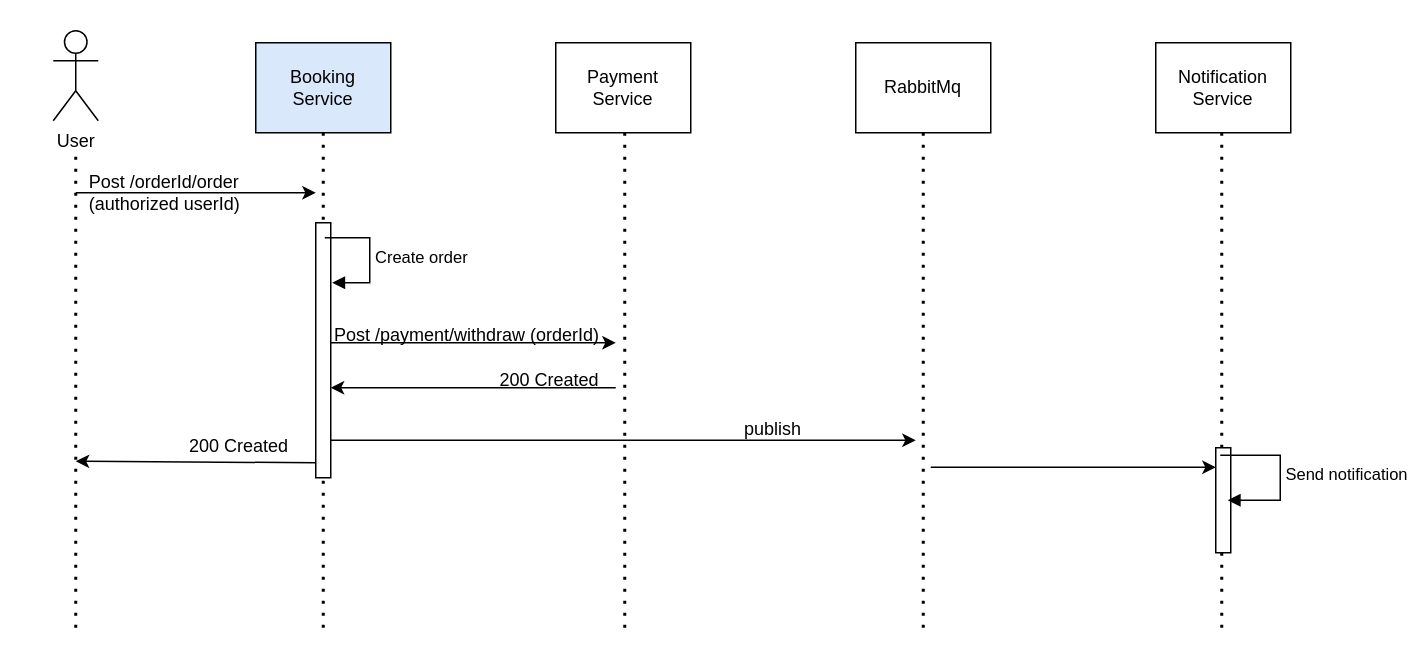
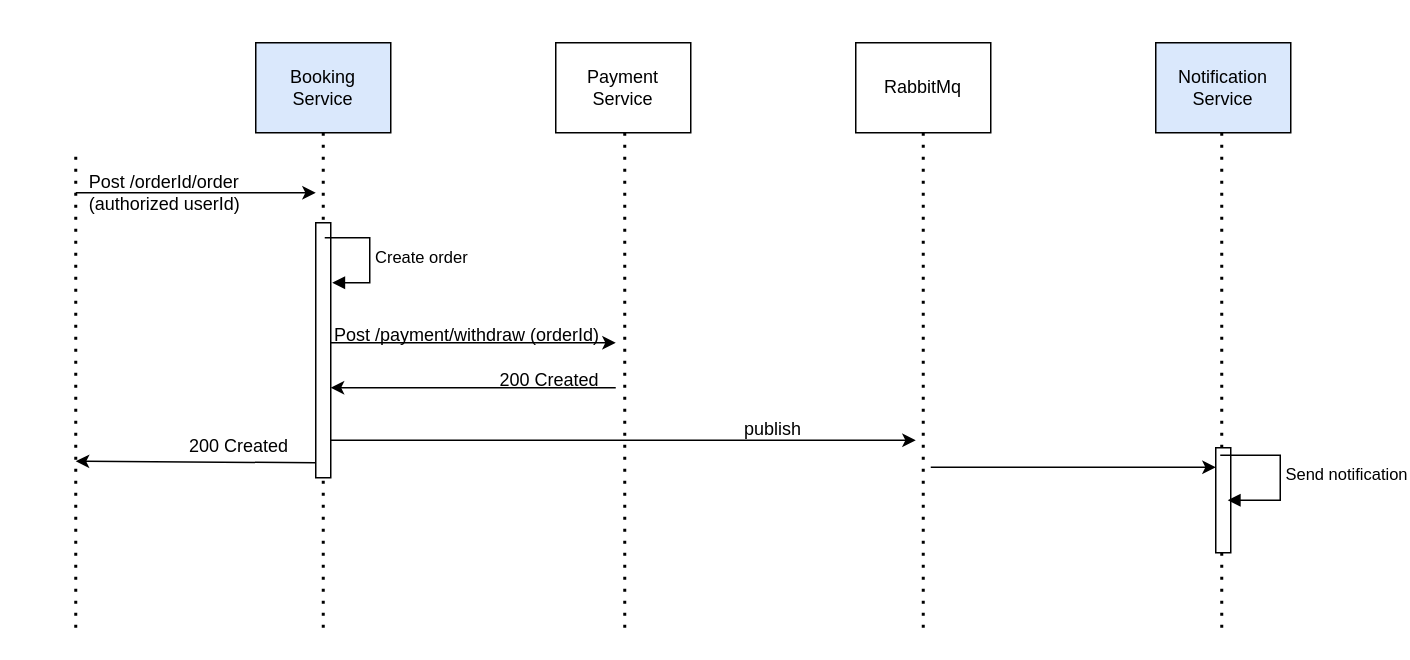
(76, 76) -> none
(1223, 88) -> (1223, 88)
